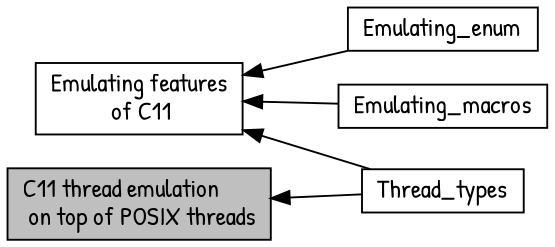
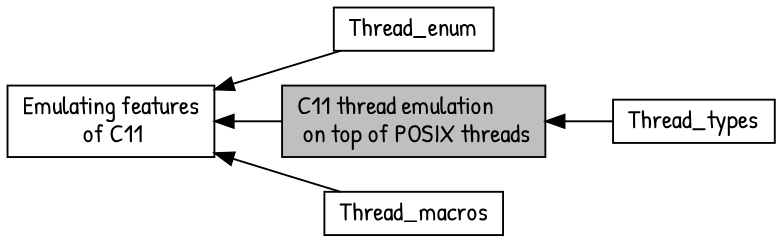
(443, 29) -> (414, 29)
(443, 106) -> (414, 213)
(316, 152) -> (258, 121)
